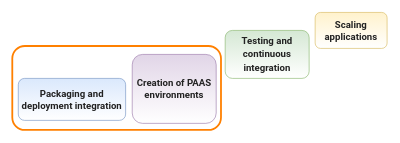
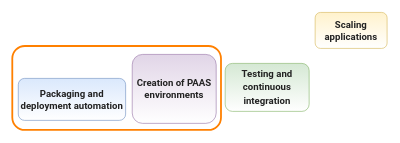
(267, 54) -> (267, 87)
(72, 99) -> (72, 99)
